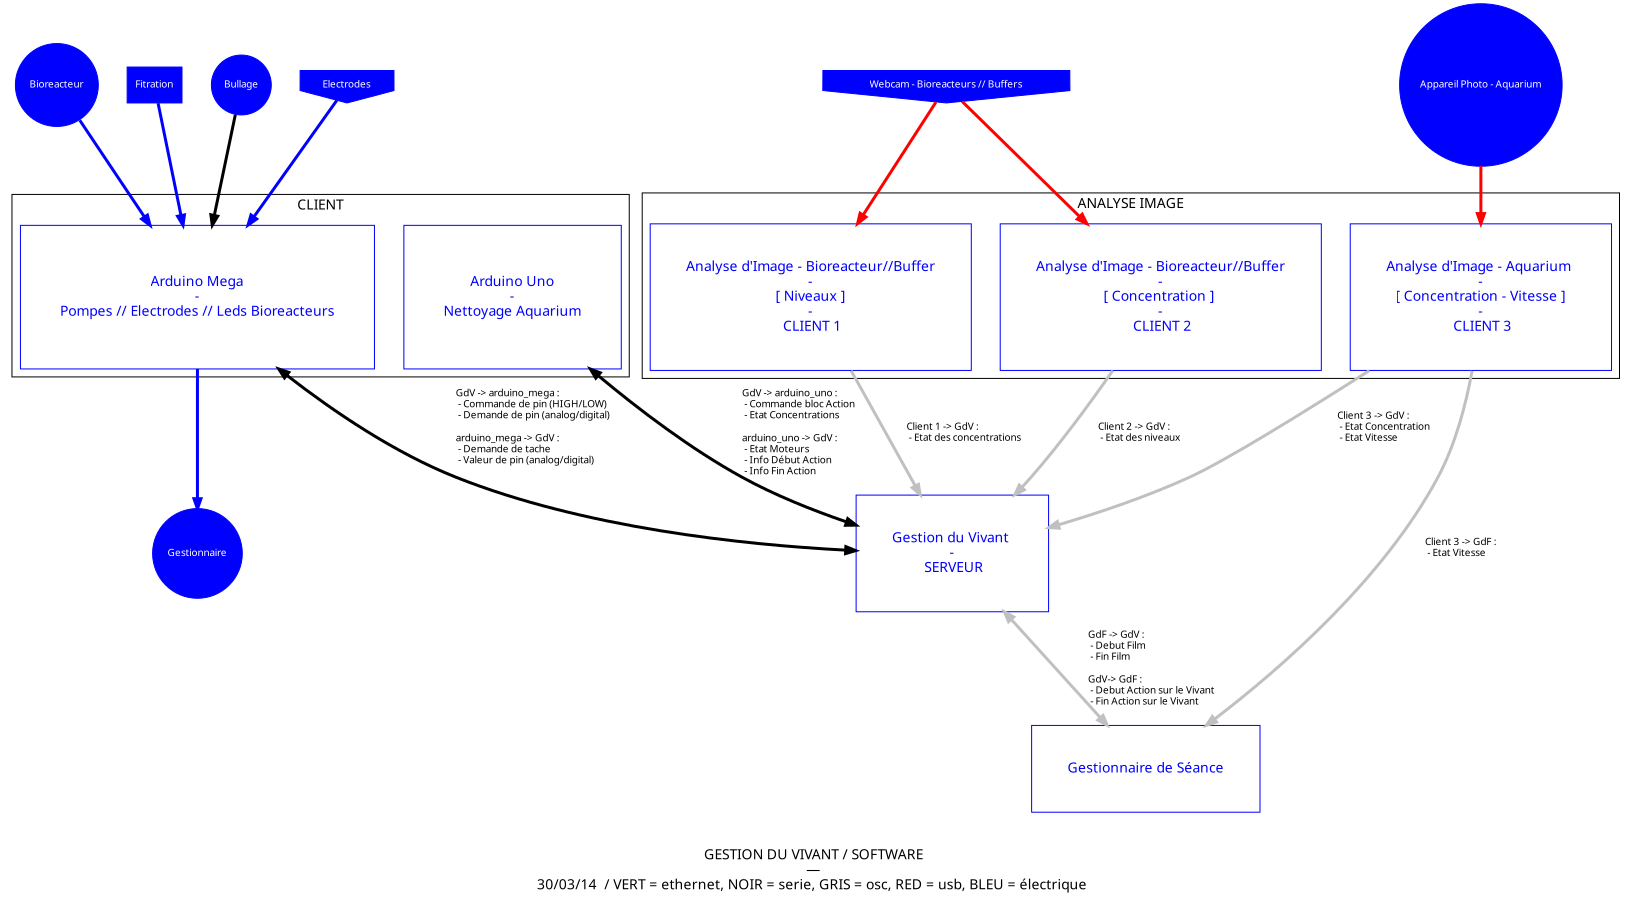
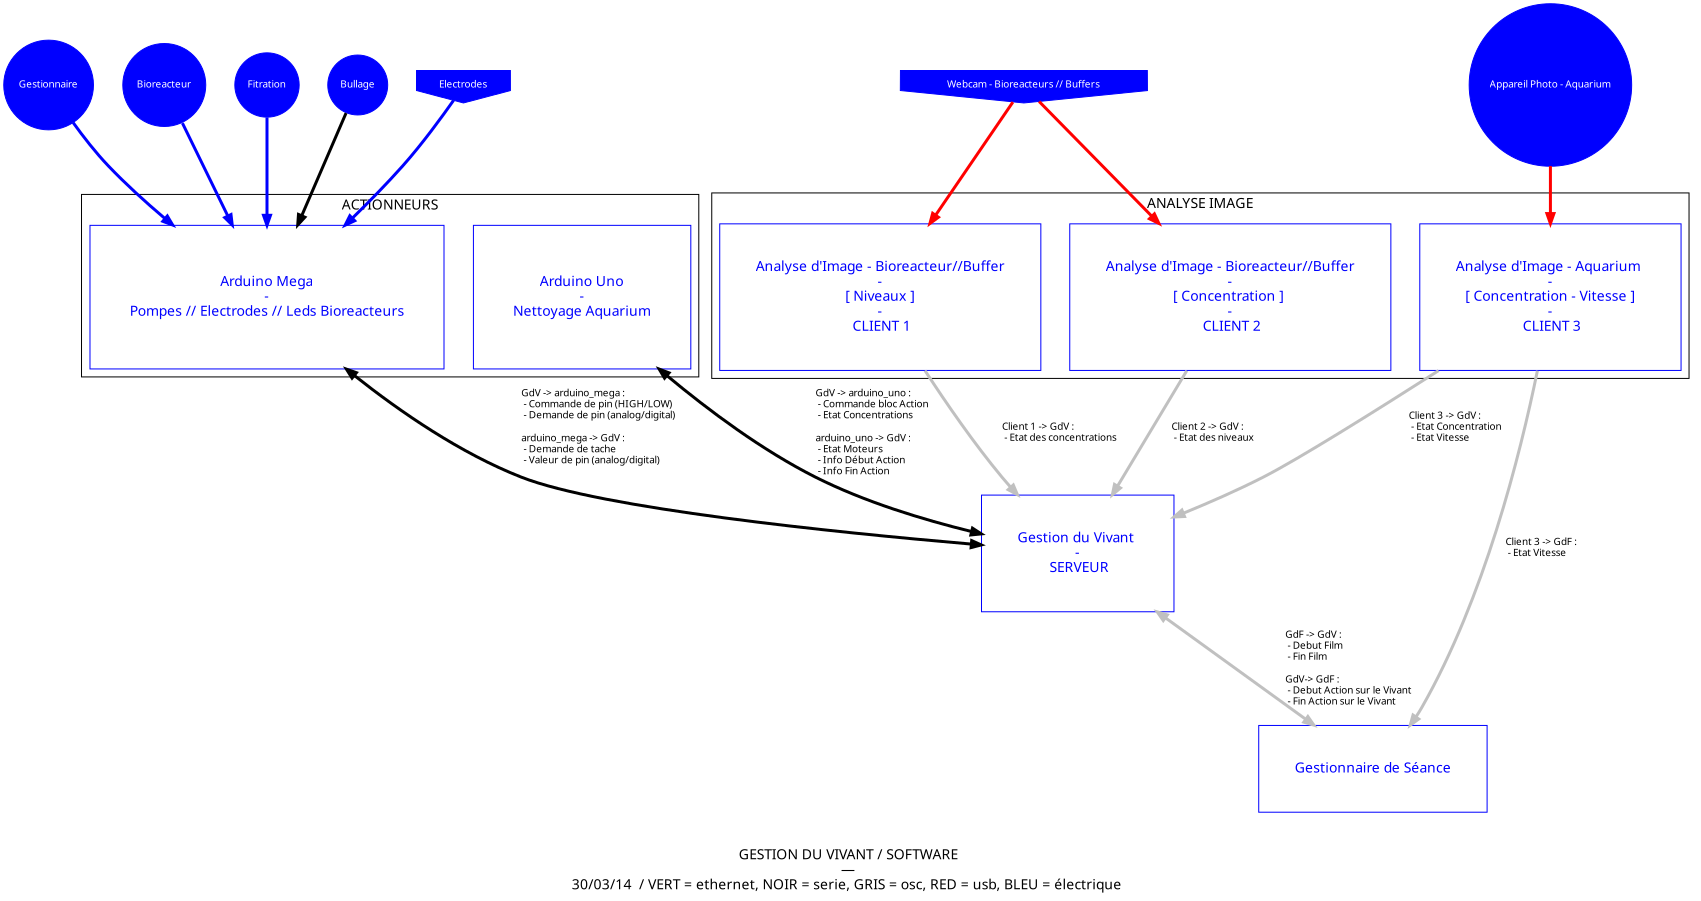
(155, 85) -> (267, 85)
(321, 206) -> (390, 206)
(197, 434) -> (116, 174)
